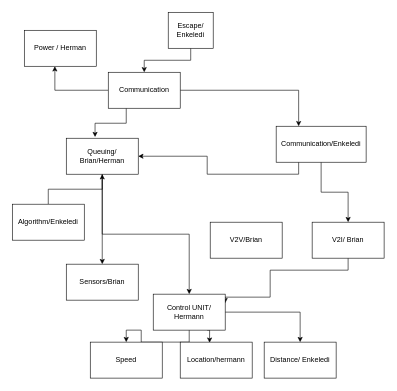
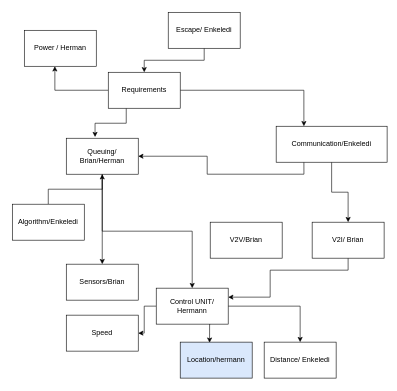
(191, 30) -> (204, 30)
(144, 90) -> (144, 90)
(321, 144) -> (332, 144)
(189, 312) -> (192, 306)
(126, 360) -> (102, 333)
(216, 360) -> (216, 360)
